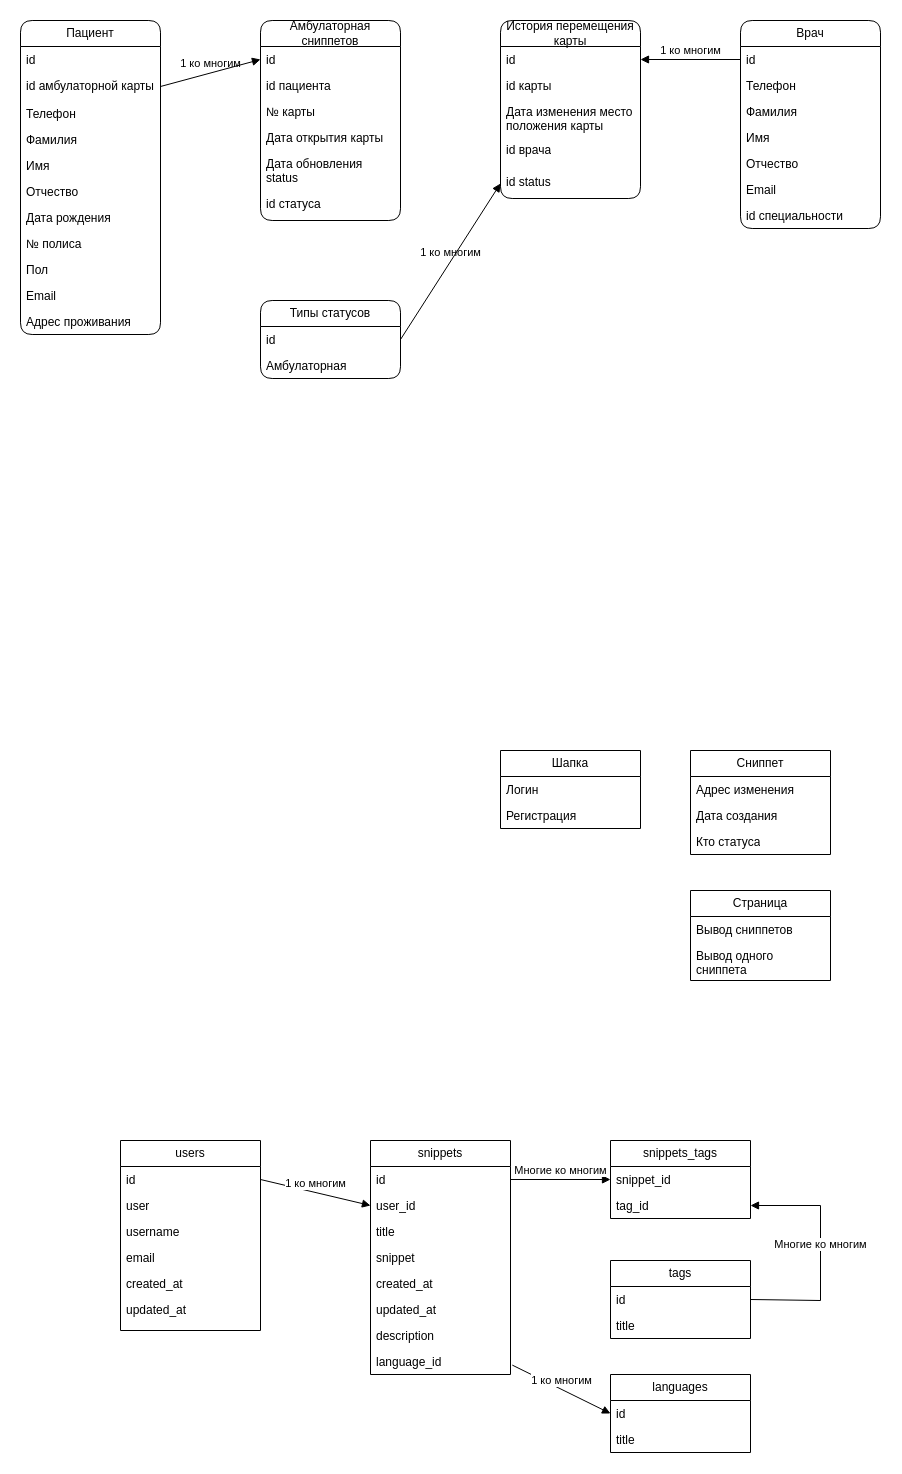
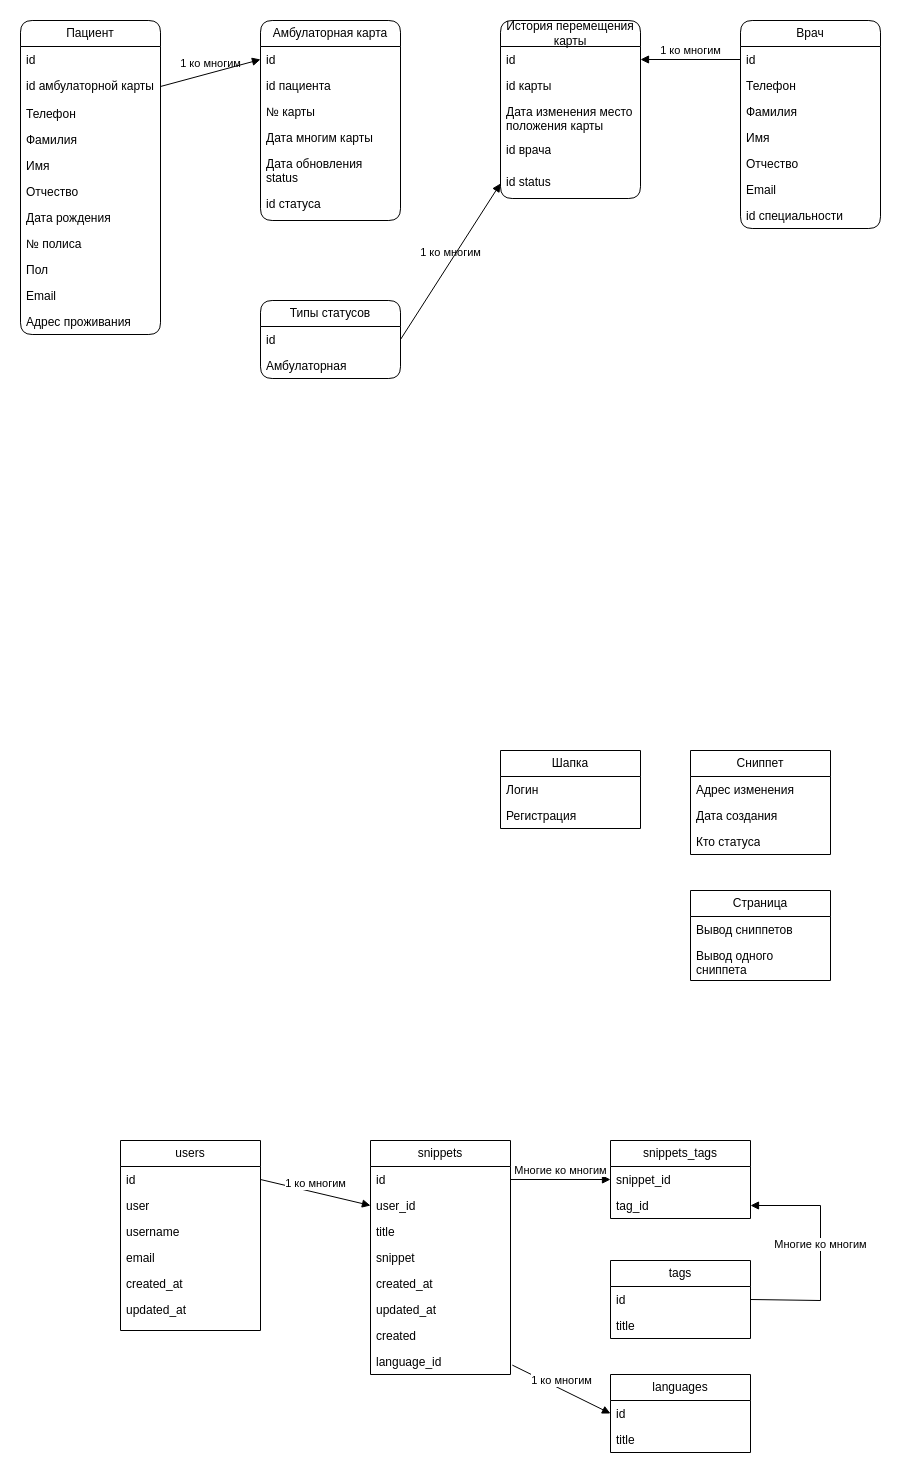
(331, 34) -> (331, 34)
(327, 139) -> (321, 139)
(410, 1337) -> (400, 1337)
